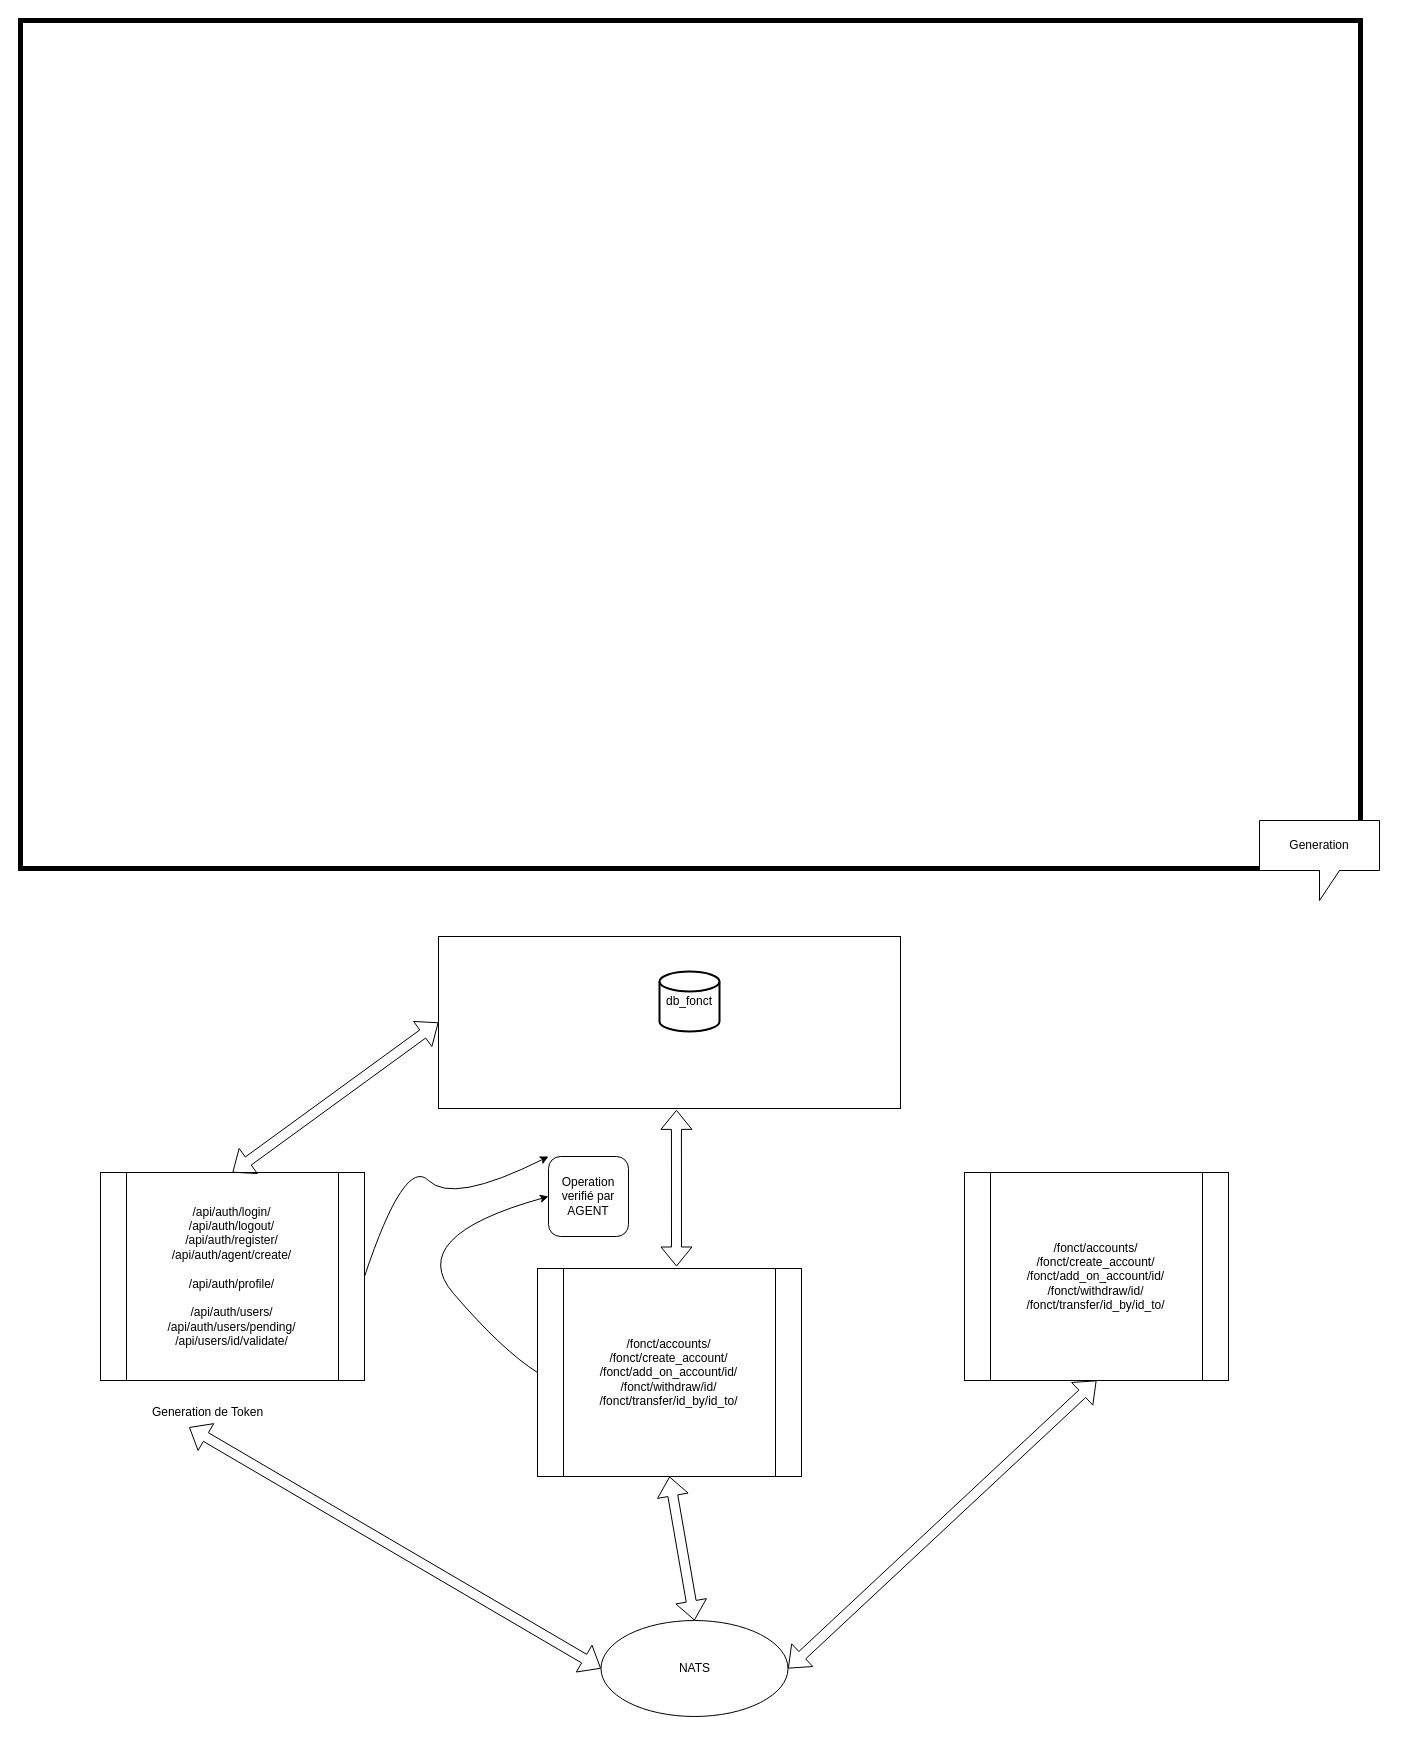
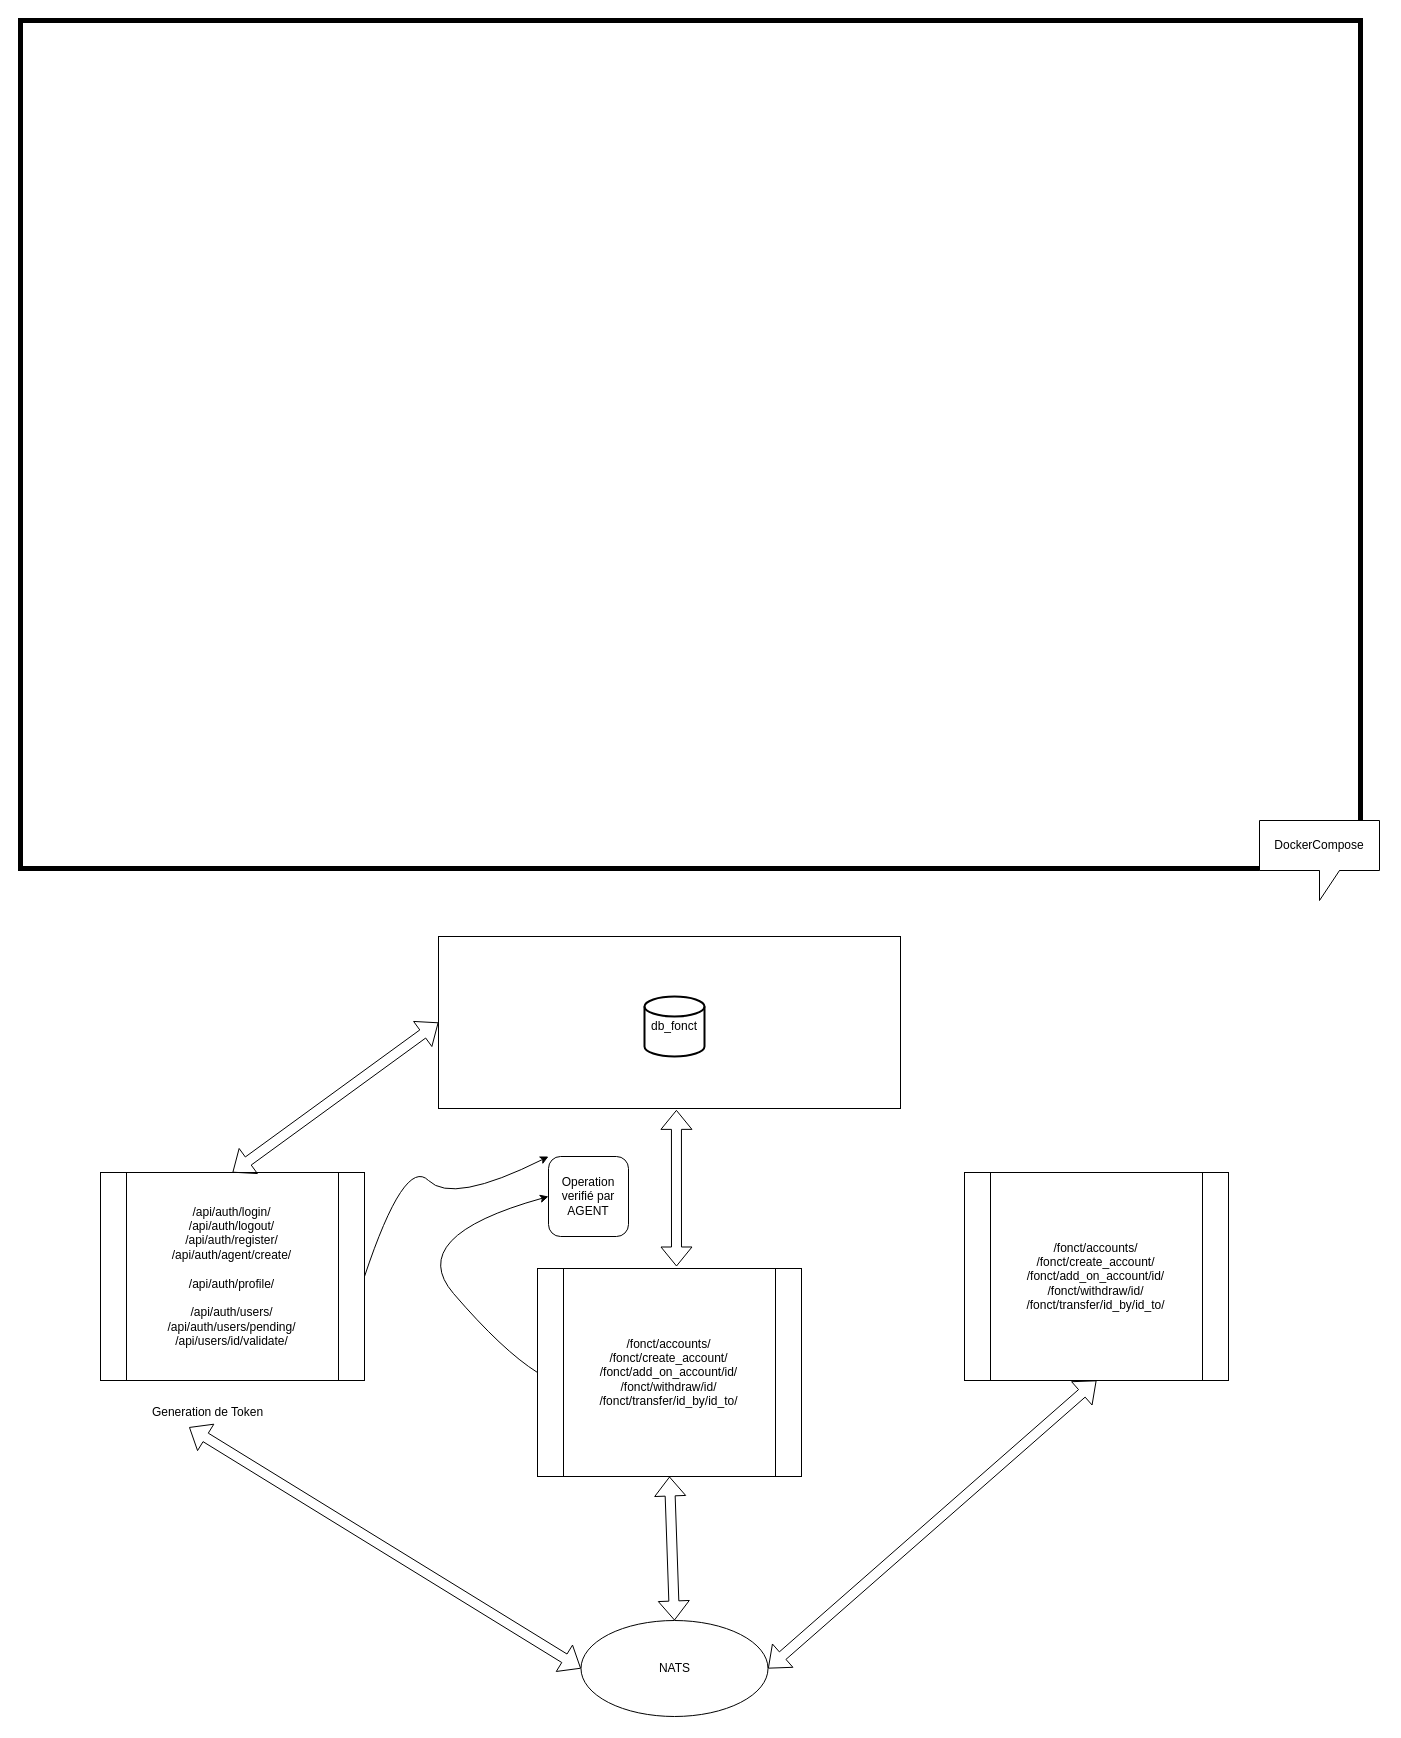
(1320, 846) -> (1320, 846)
(690, 1002) -> (675, 1027)
(695, 1669) -> (675, 1669)
